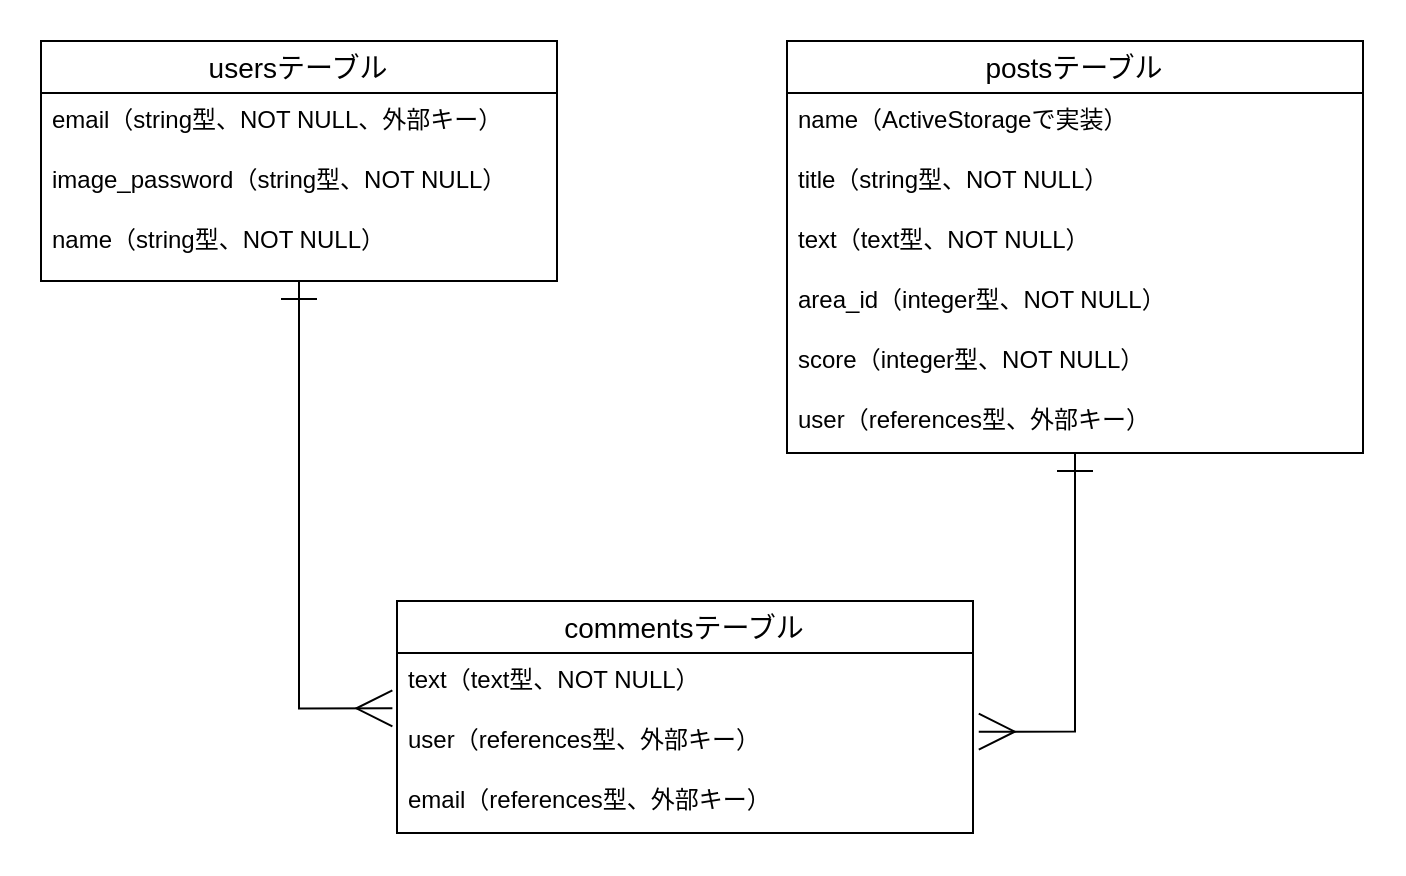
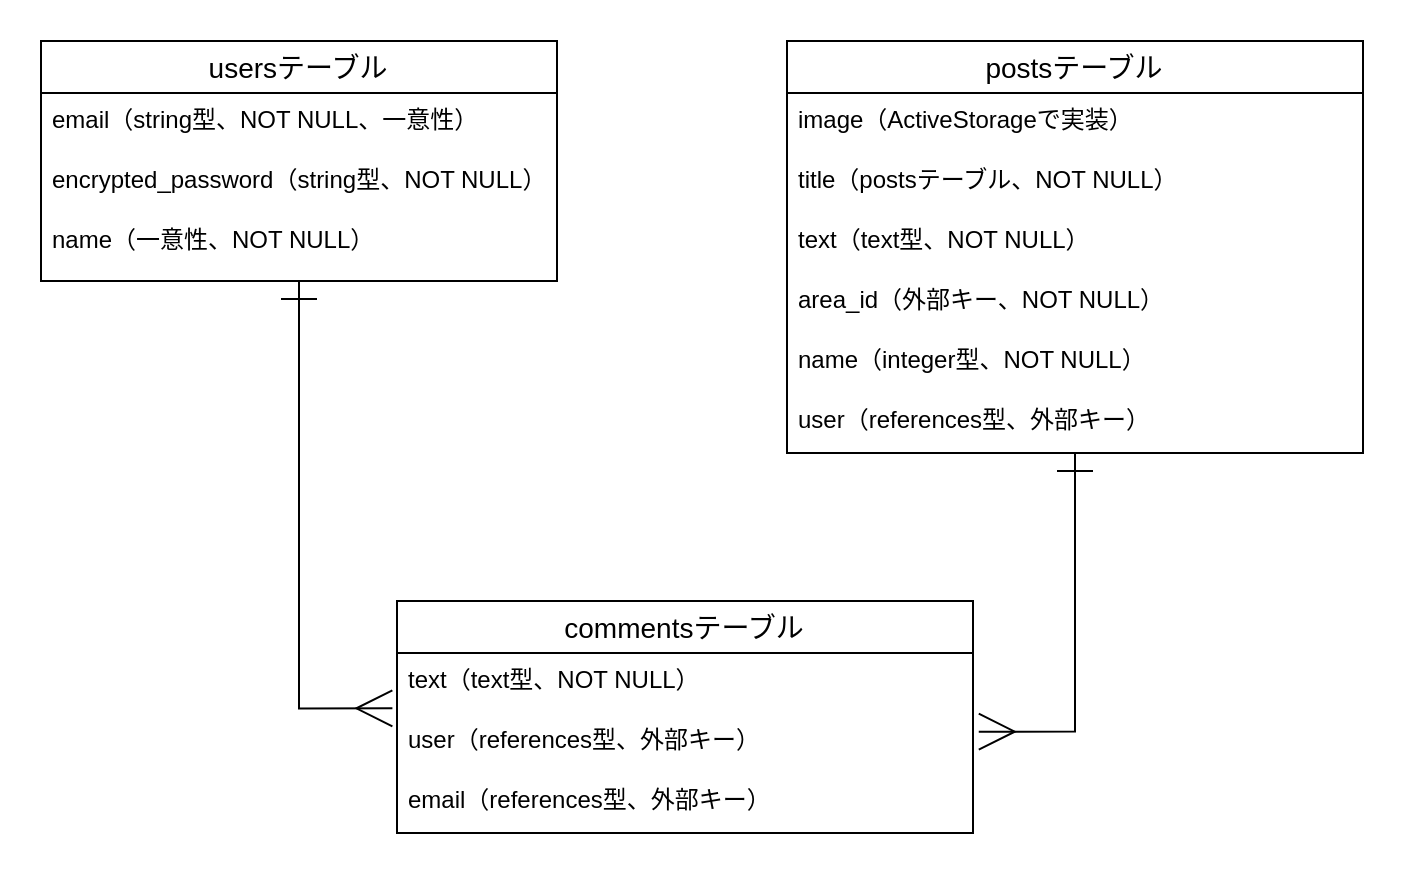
(275, 120) -> (263, 120)
(969, 120) -> (973, 120)
(279, 180) -> (309, 180)
(961, 180) -> (994, 180)
(215, 240) -> (202, 240)
(984, 300) -> (977, 300)
(974, 360) -> (967, 360)
